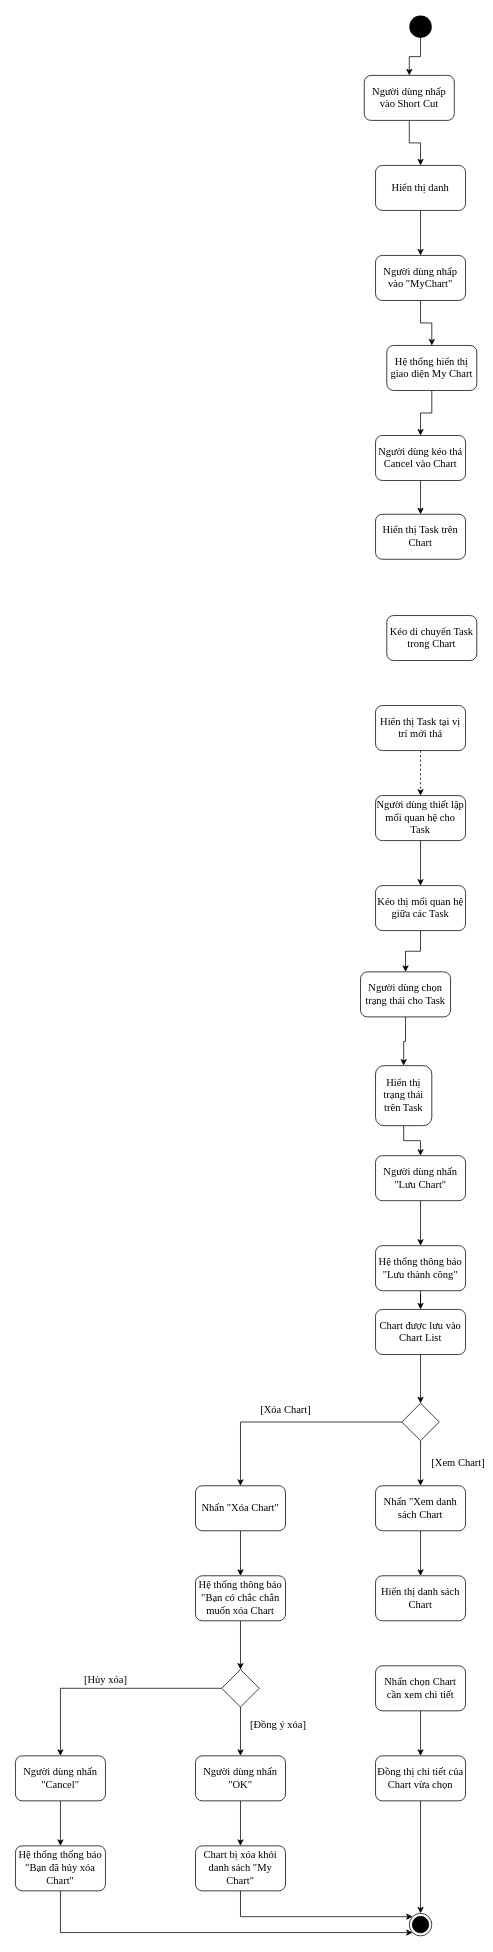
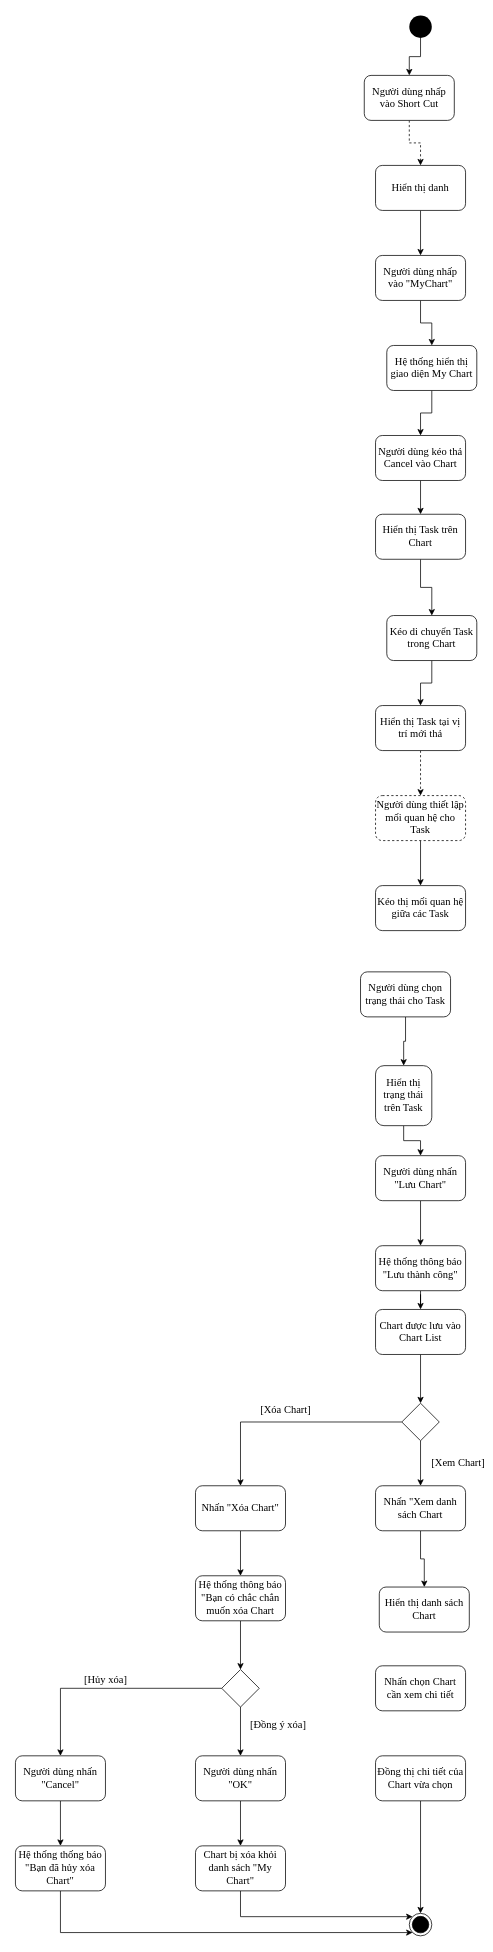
(412, 143) -> (412, 143)
none -> (423, 587)
none -> (429, 683)
(420, 818) -> (420, 818)
(415, 951) -> none
(420, 1598) -> (424, 1609)
(420, 1730) -> none
